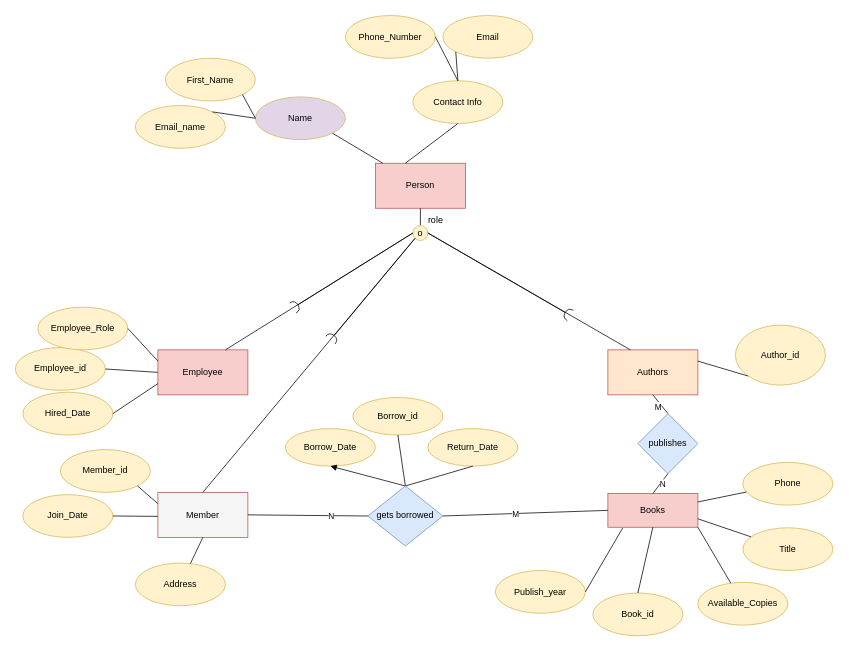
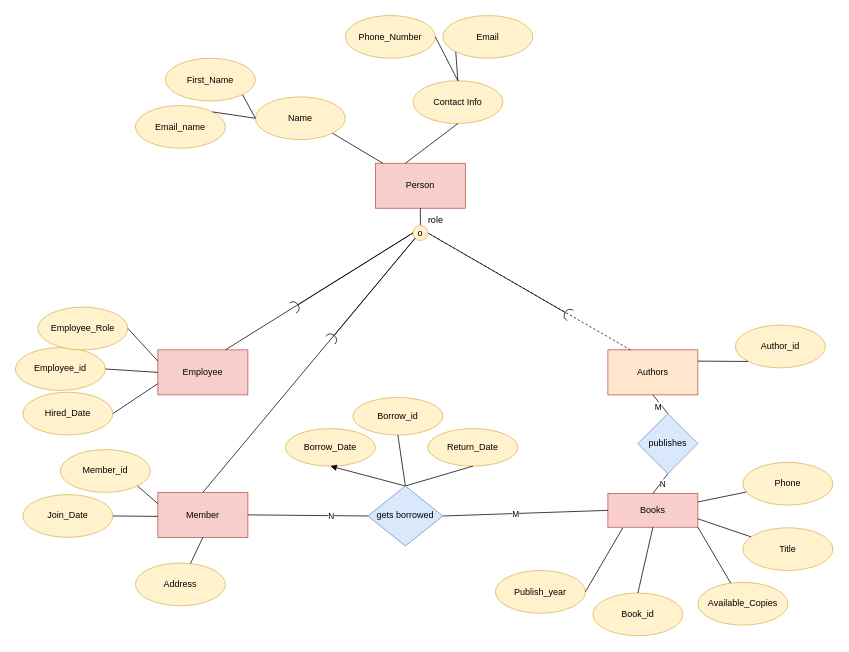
(300, 118) -> (300, 118)
(597, 331) -> (597, 331)
(780, 355) -> (780, 346)
(203, 515) -> (203, 515)
